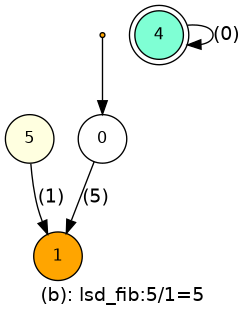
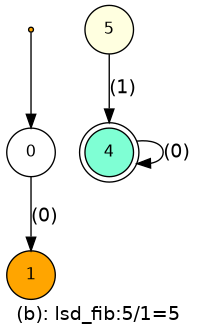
(35, 193) -> (109, 81)
(96, 198) -> (45, 216)
